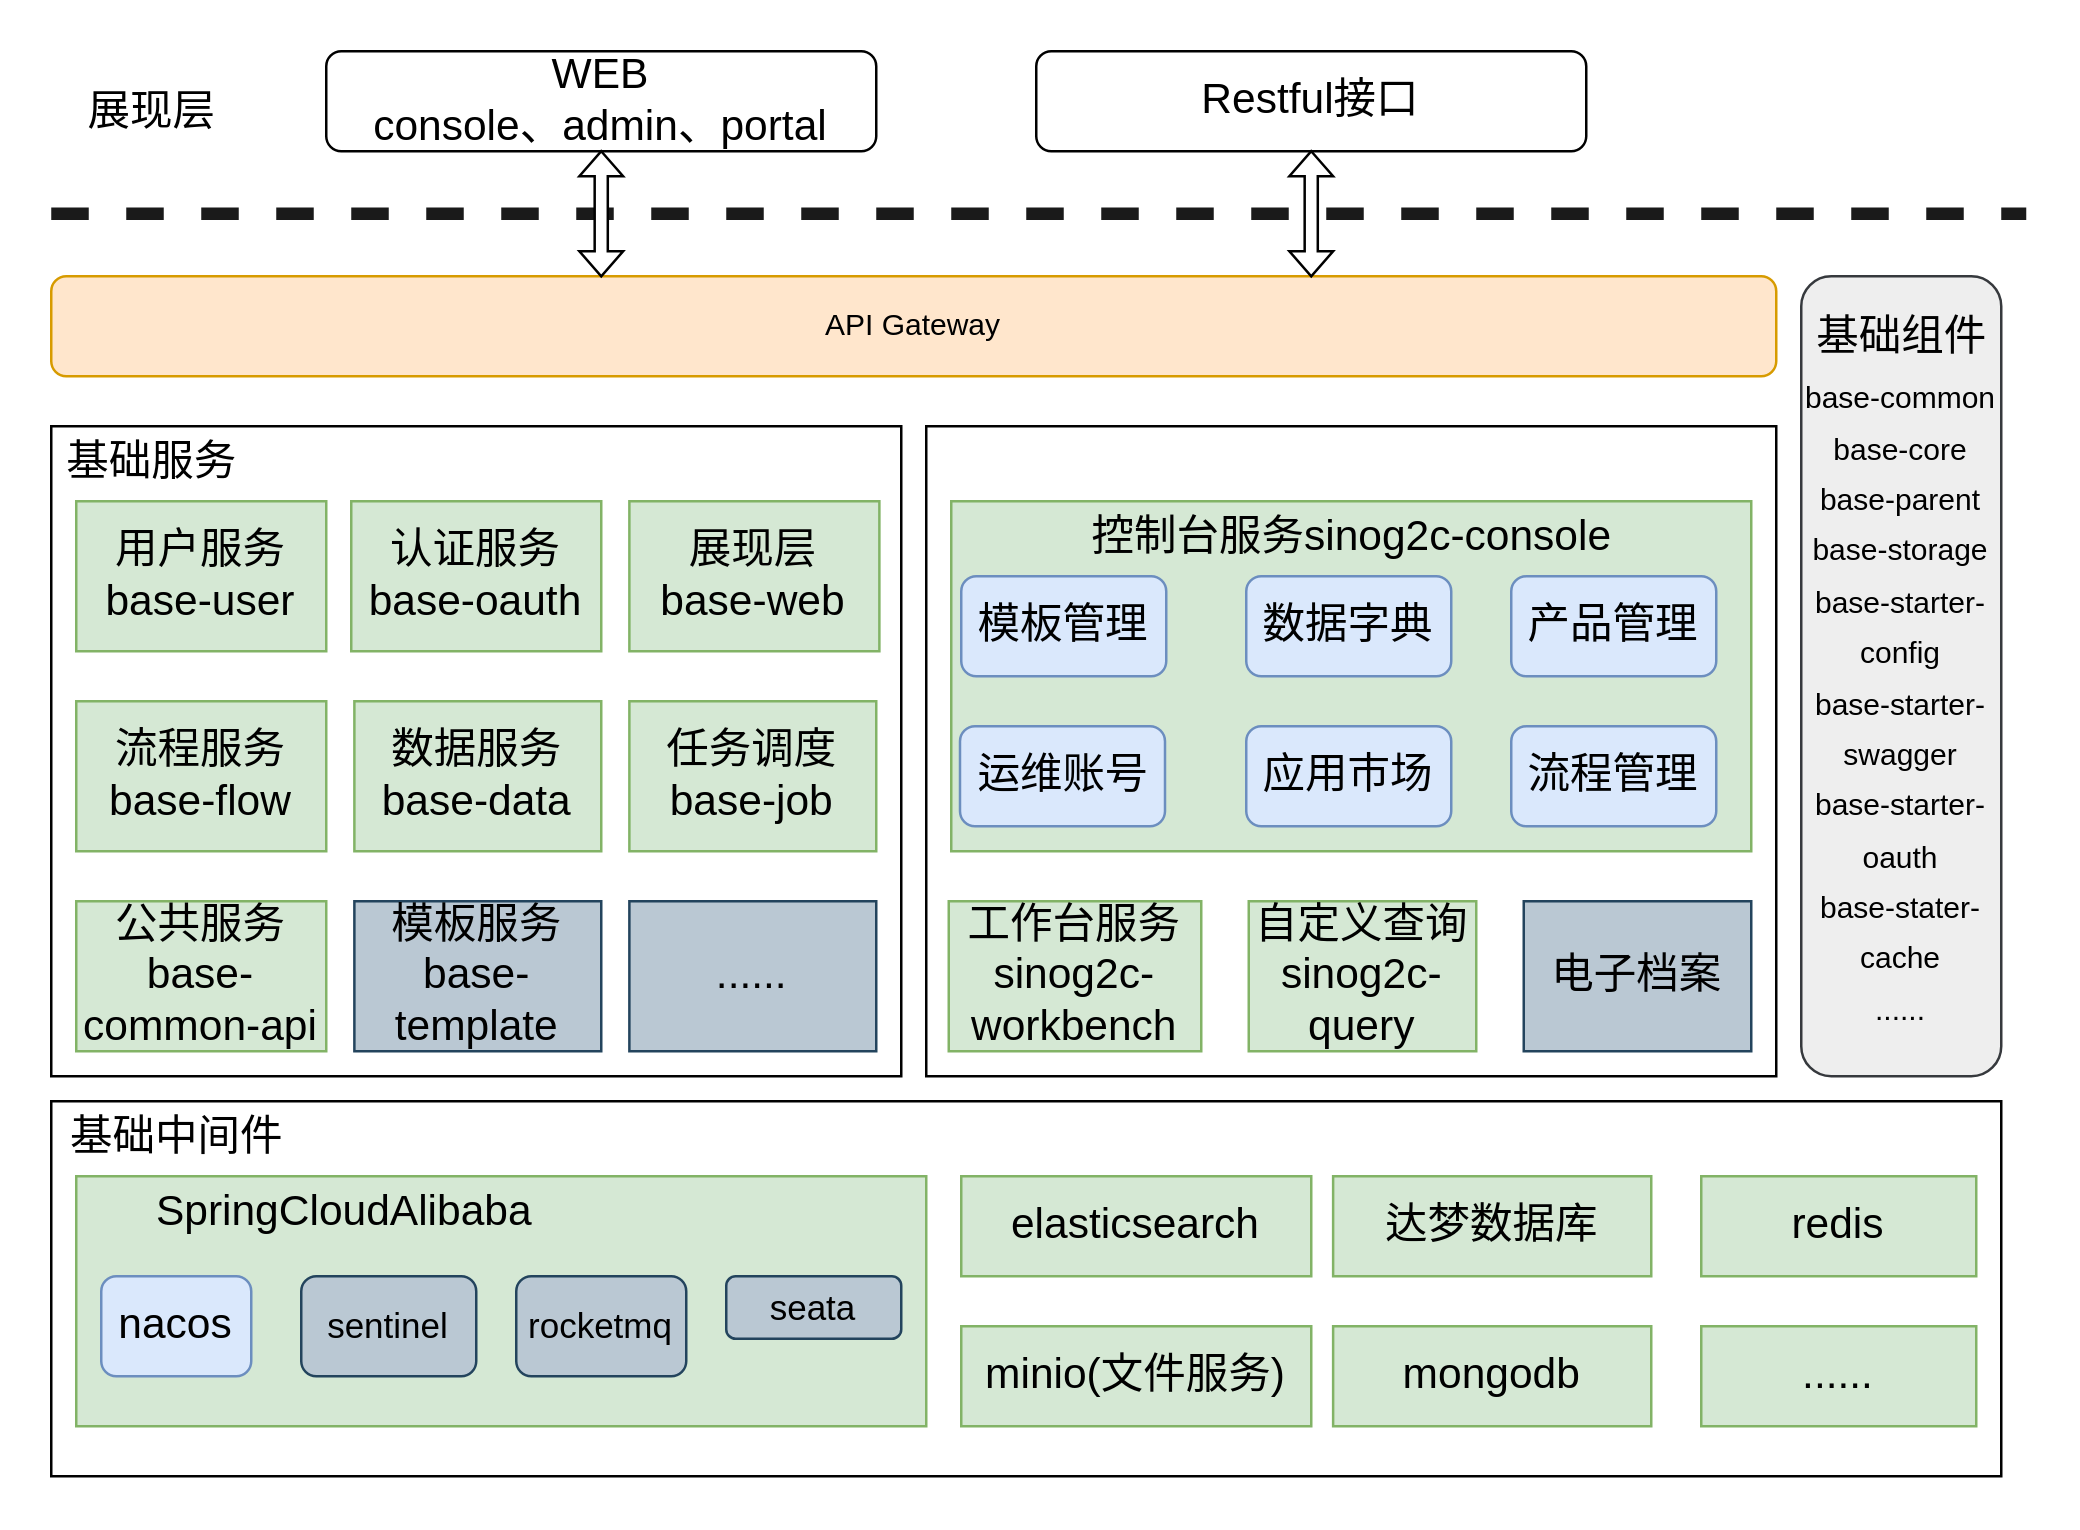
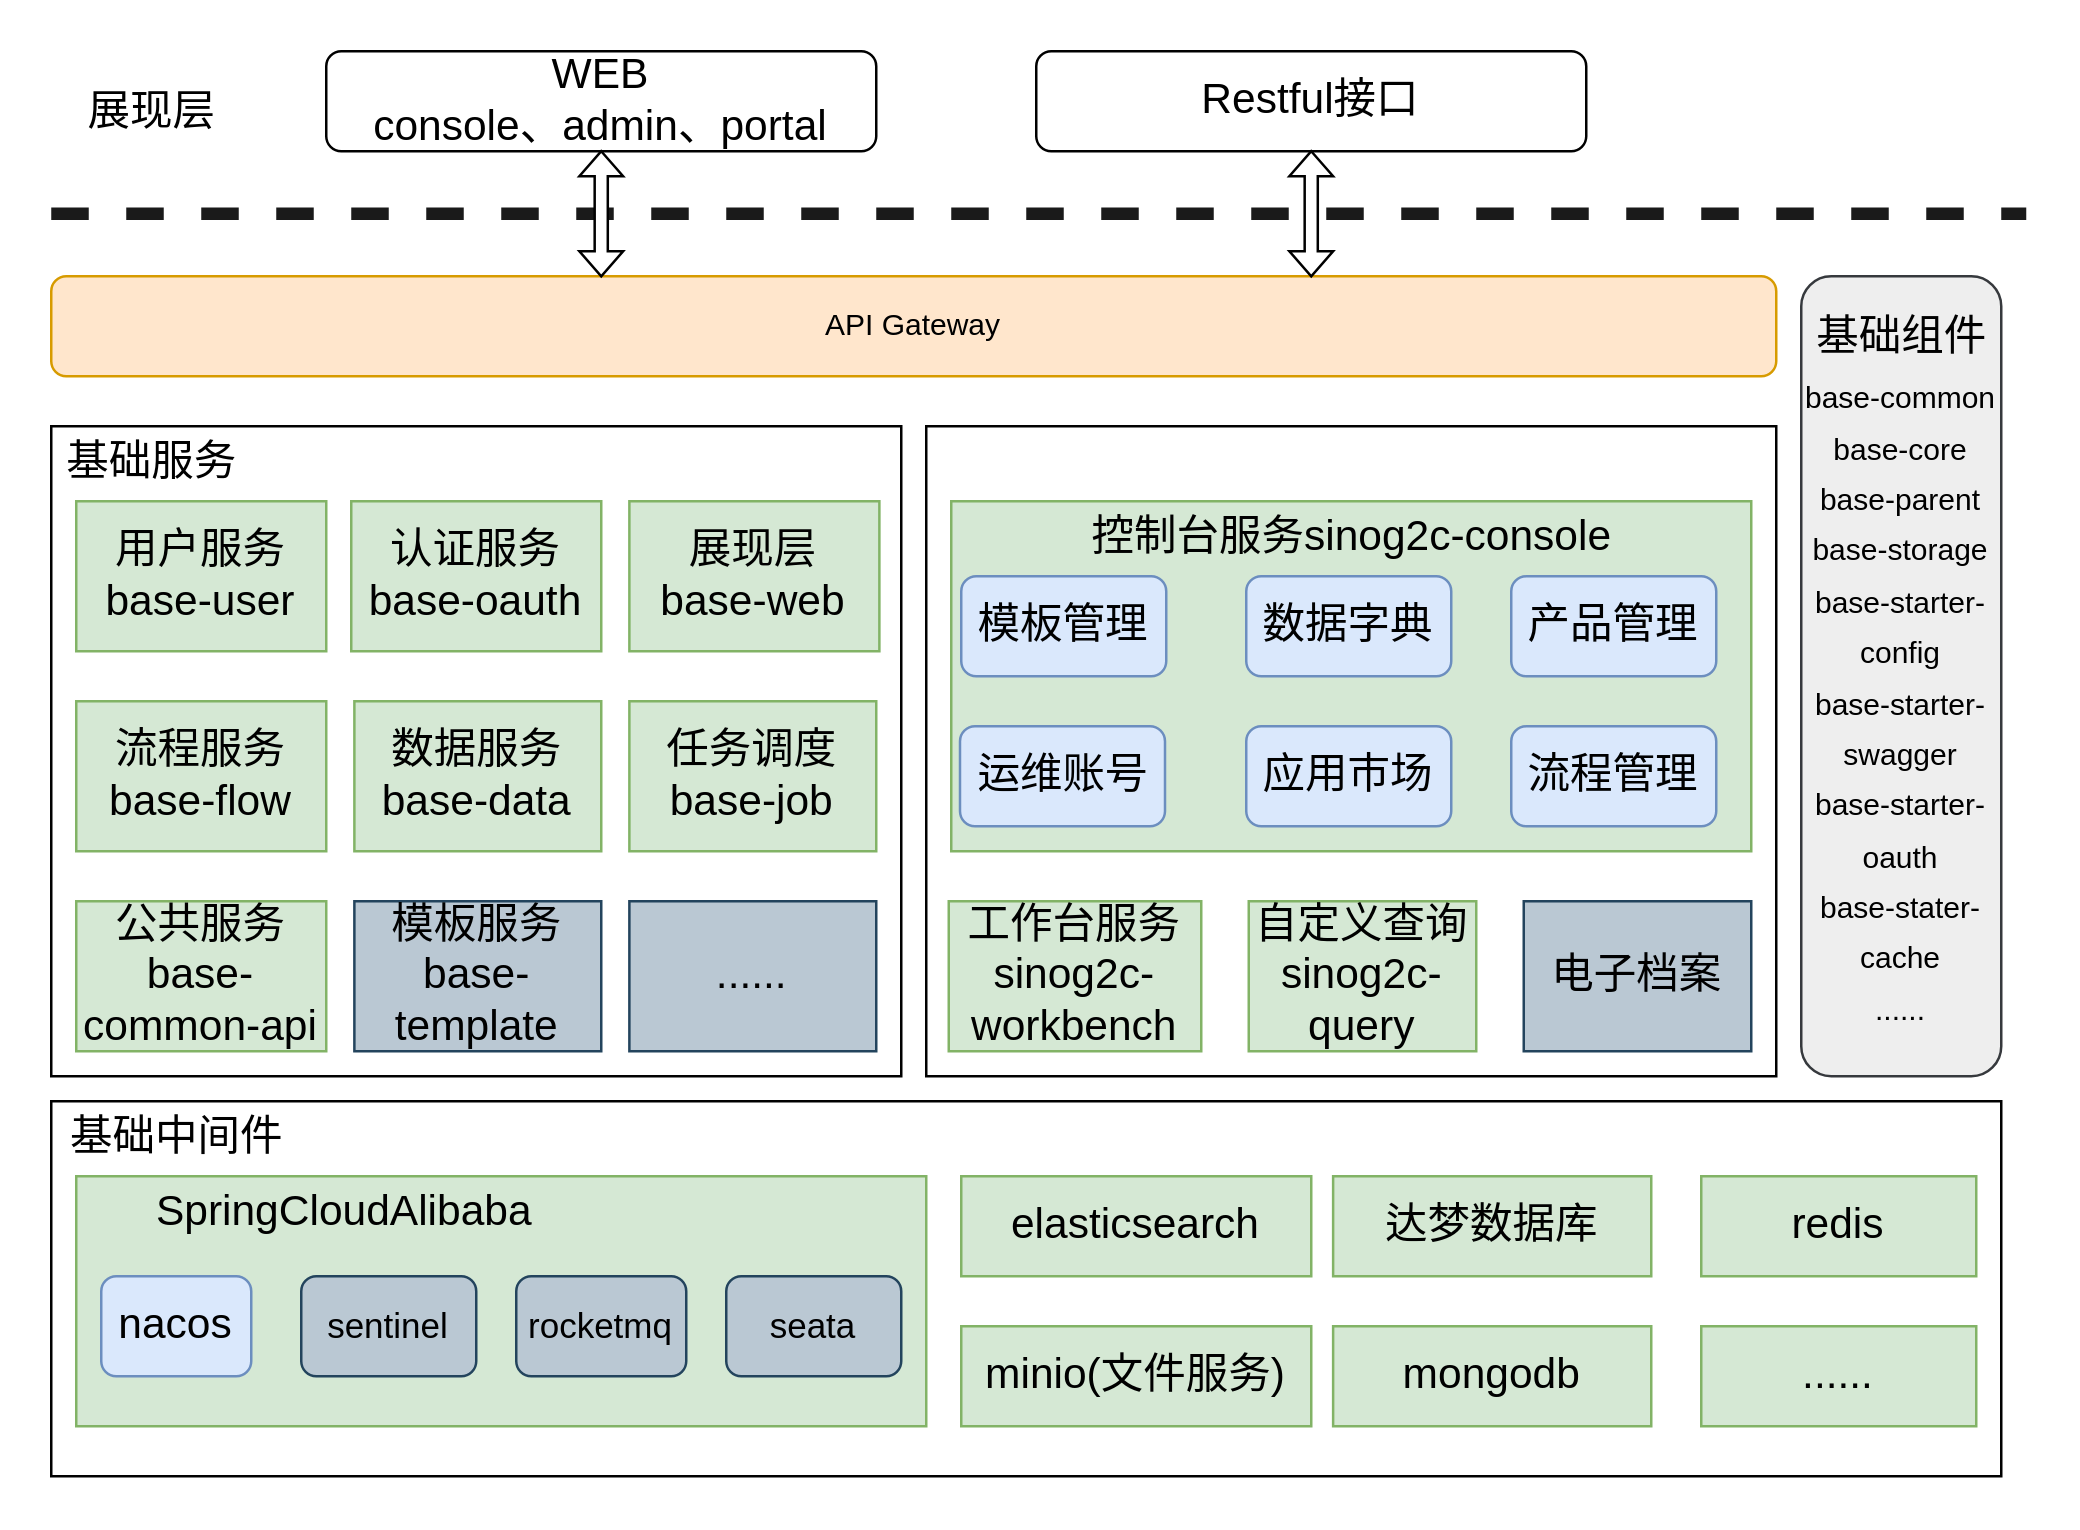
(814, 1308) -> (814, 1326)
